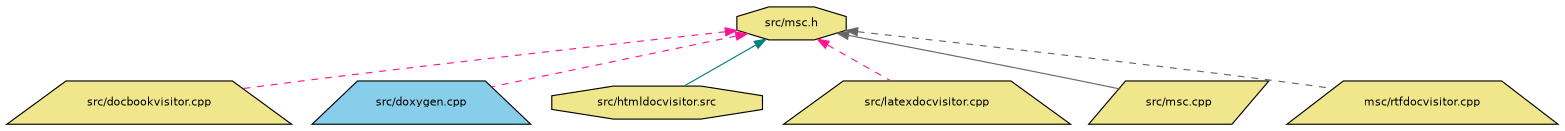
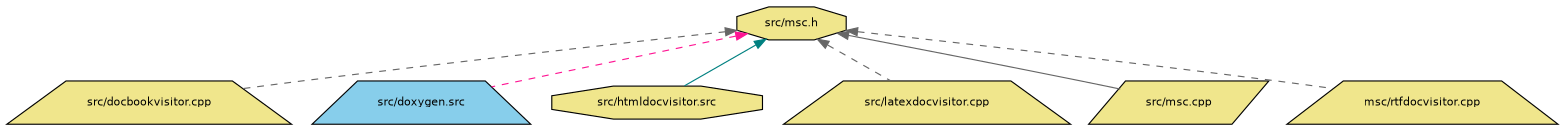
(484, 59) -> (484, 59)
(859, 63) -> (859, 63)
(421, 103) -> (421, 103)
